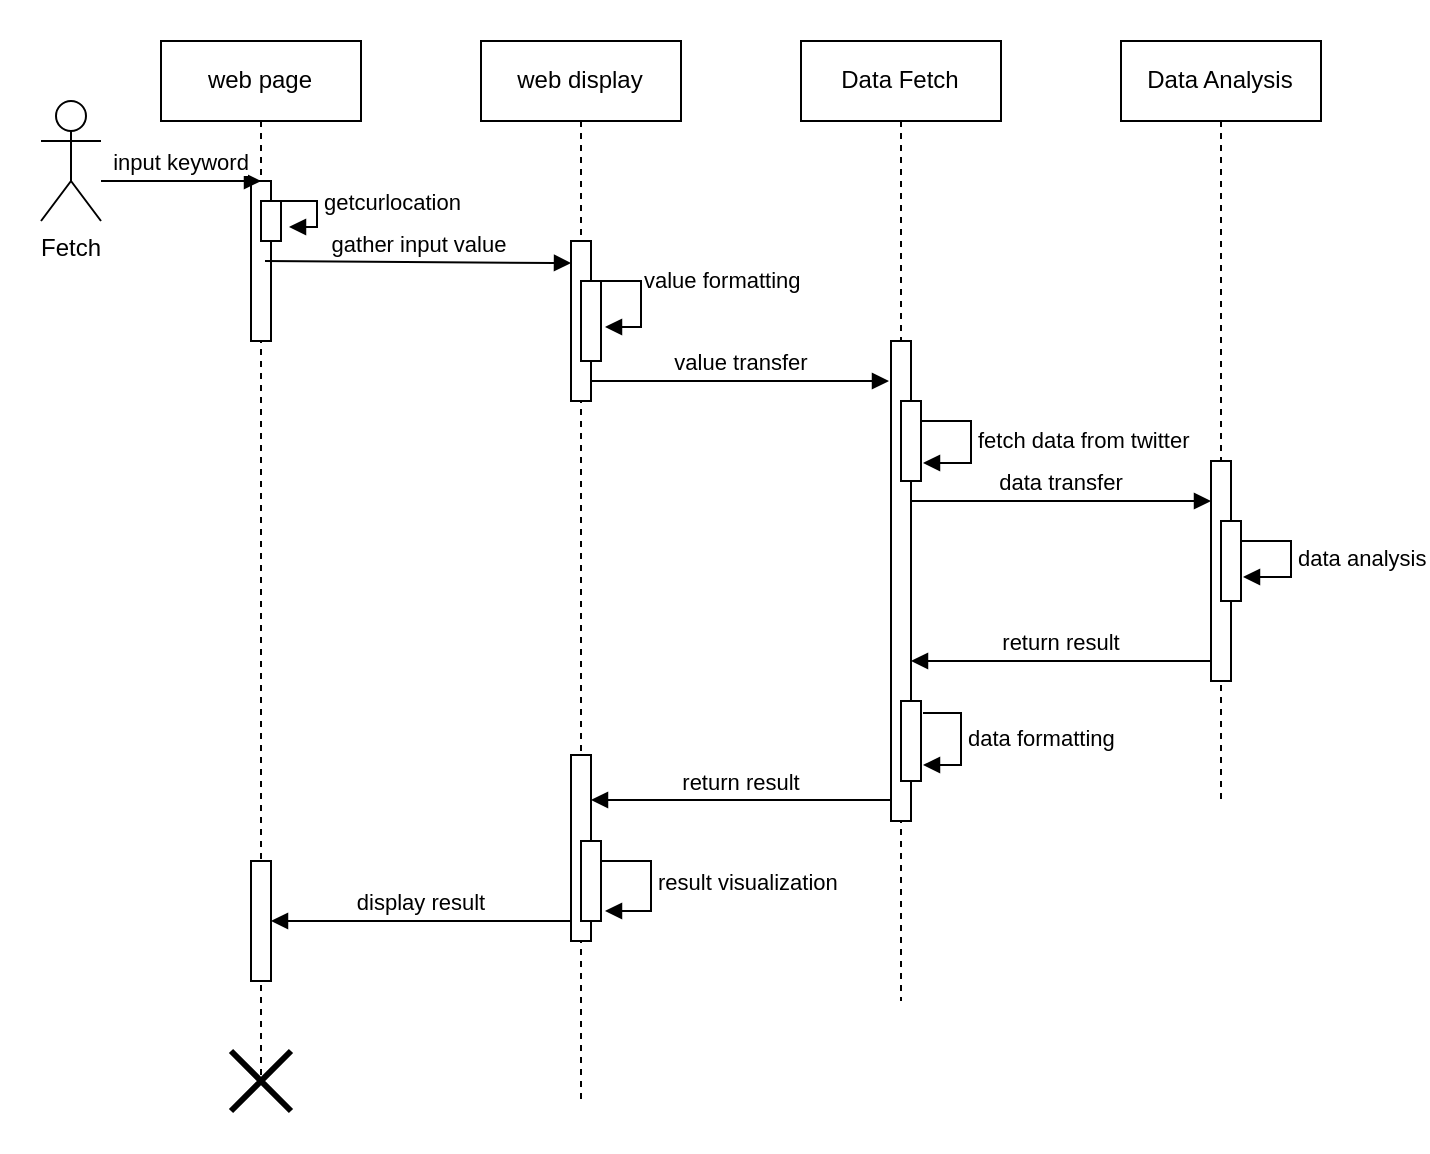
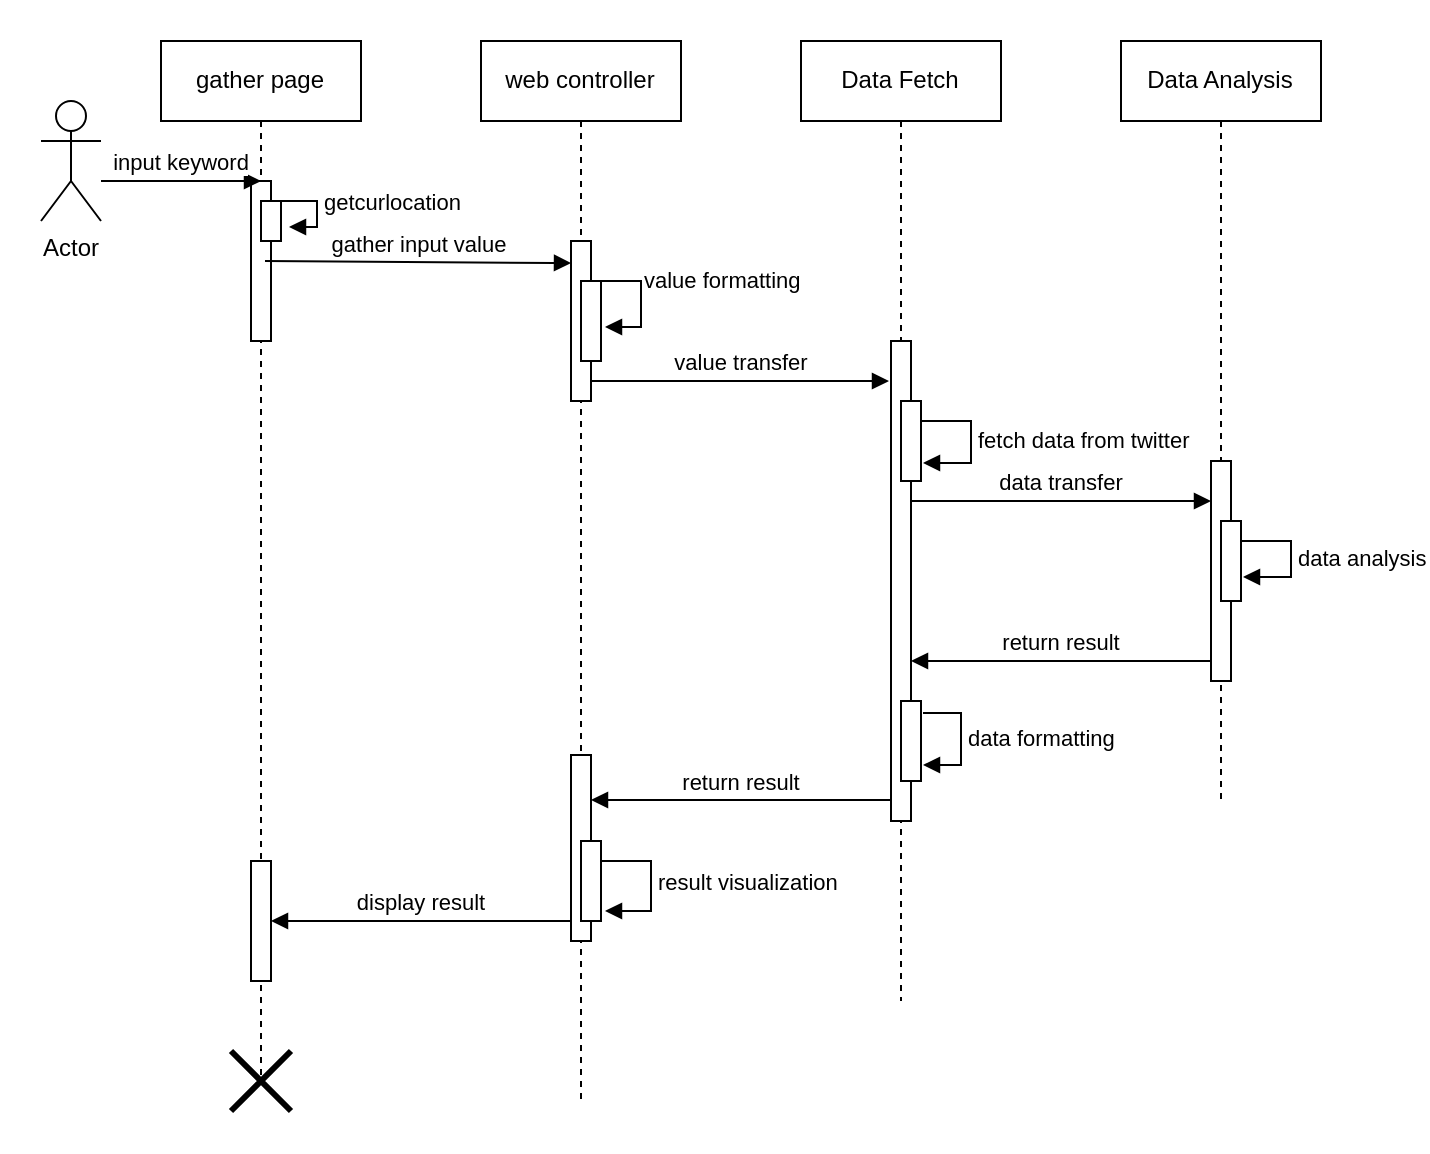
(261, 81) -> (261, 81)
(581, 81) -> (581, 81)
(72, 249) -> (72, 249)
